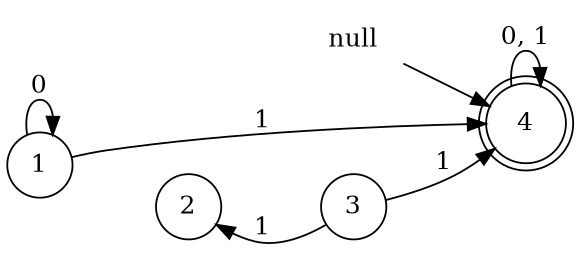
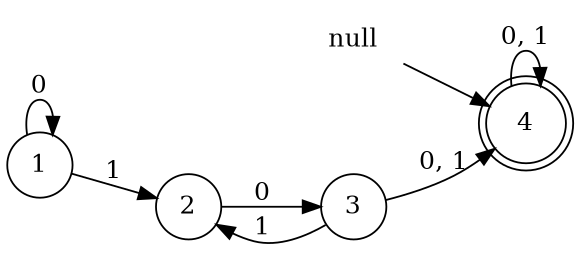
(269, 133) -> (105, 183)
(444, 162) -> (444, 162)
none -> (262, 207)
